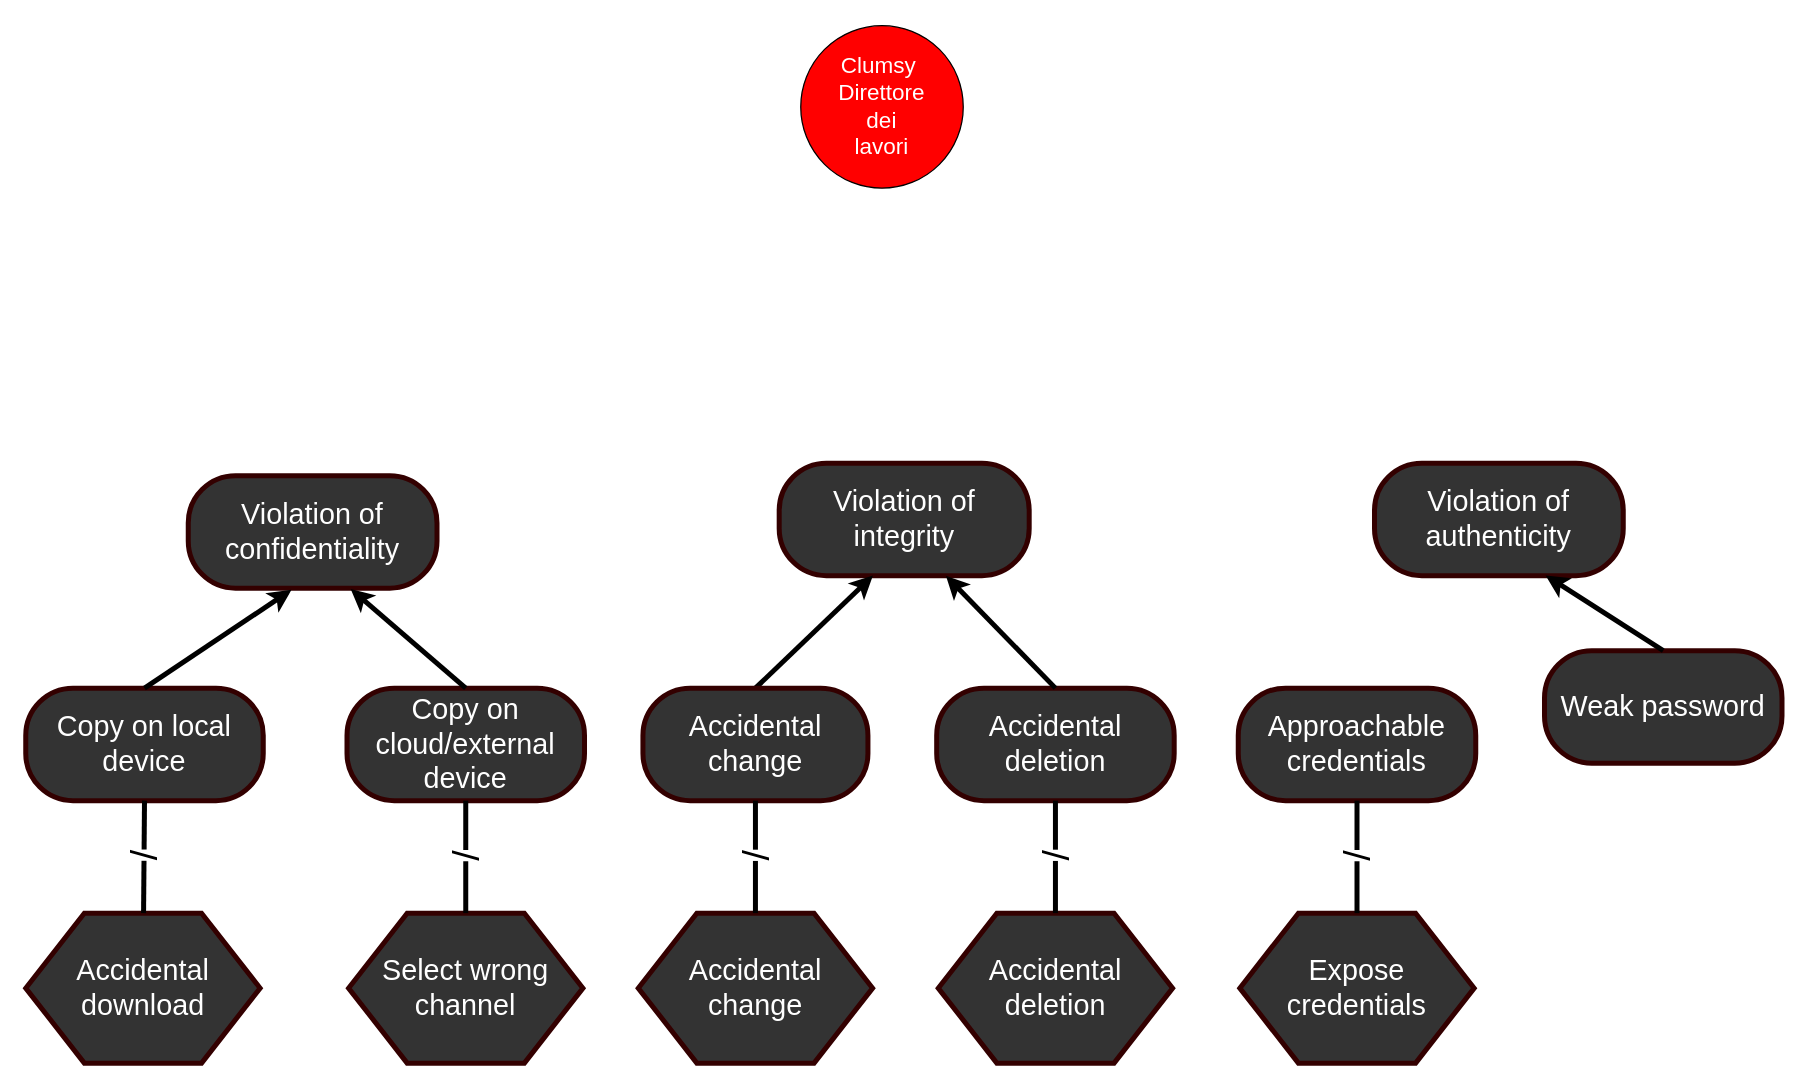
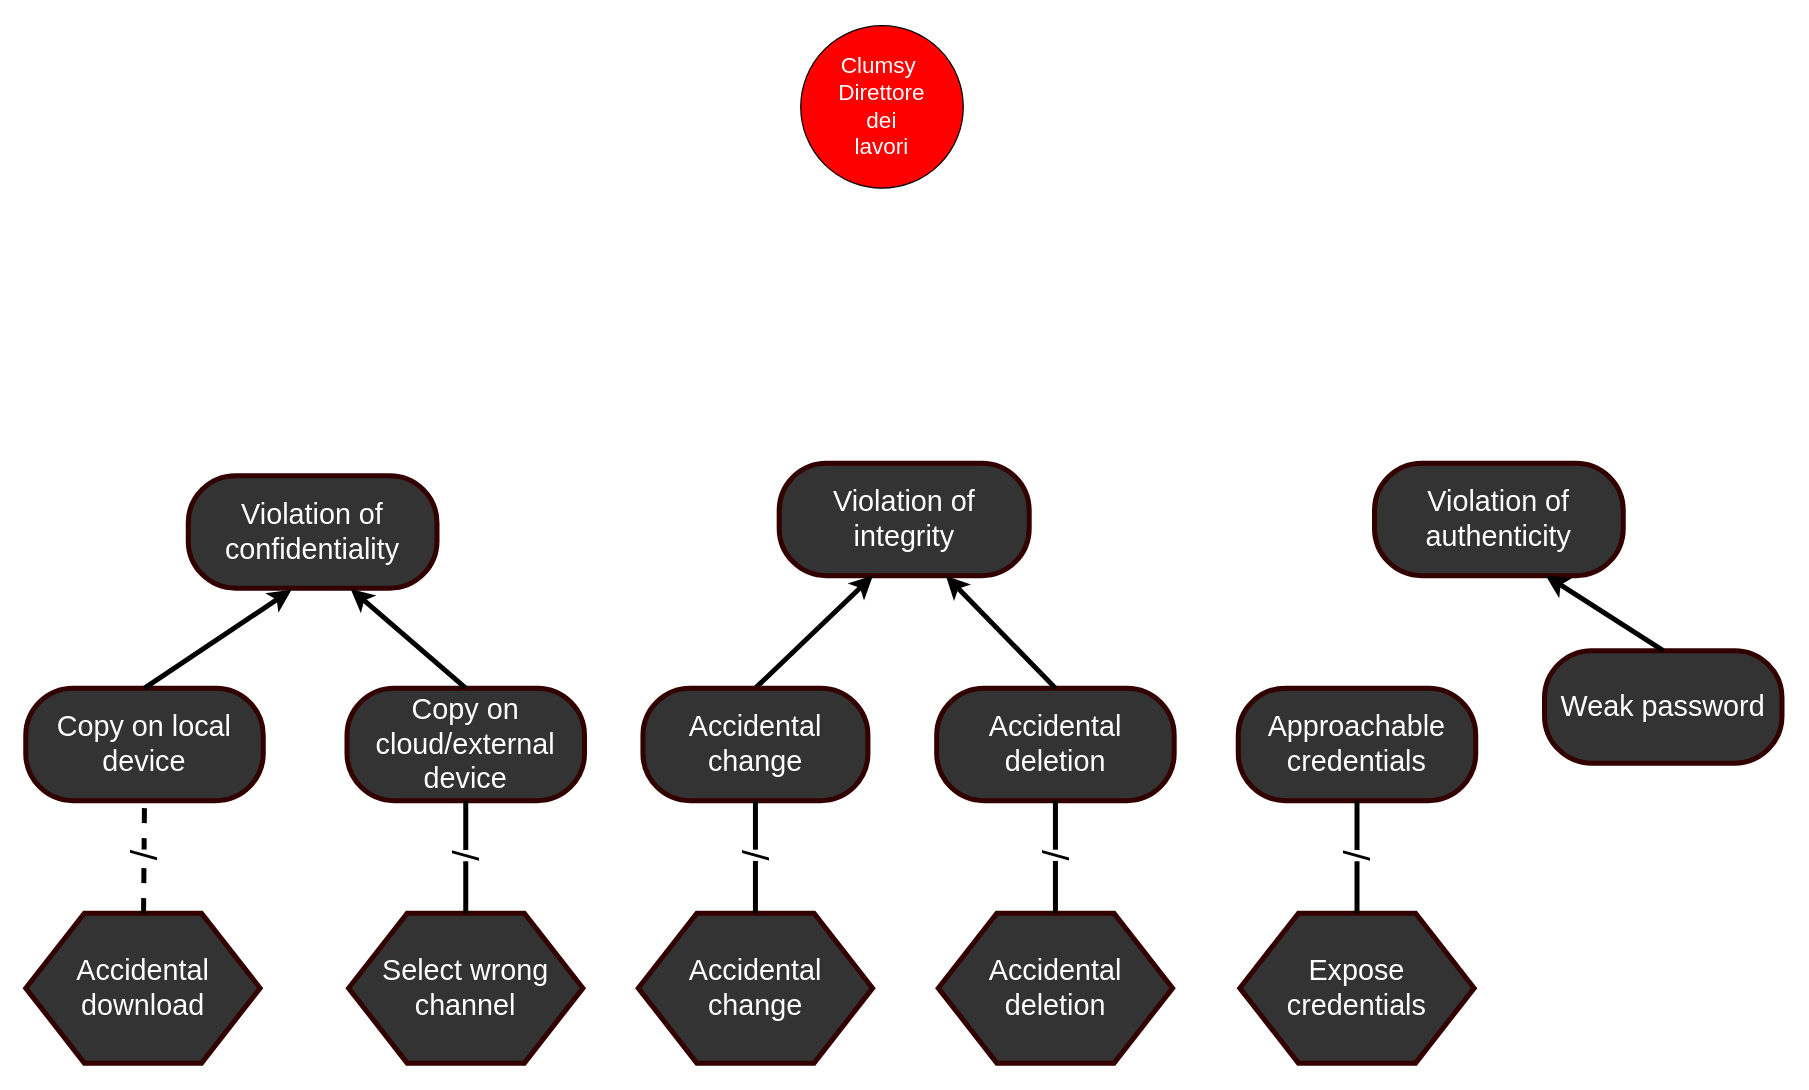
(144, 890) -> (144, 890)
